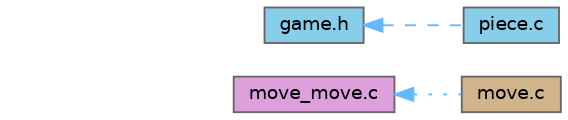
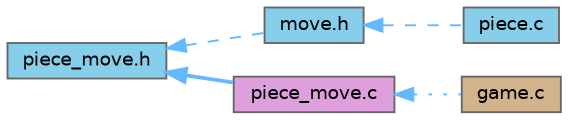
(314, 25) -> (314, 25)
none -> (87, 61)
(314, 94) -> (314, 94)
(511, 94) -> (511, 94)
